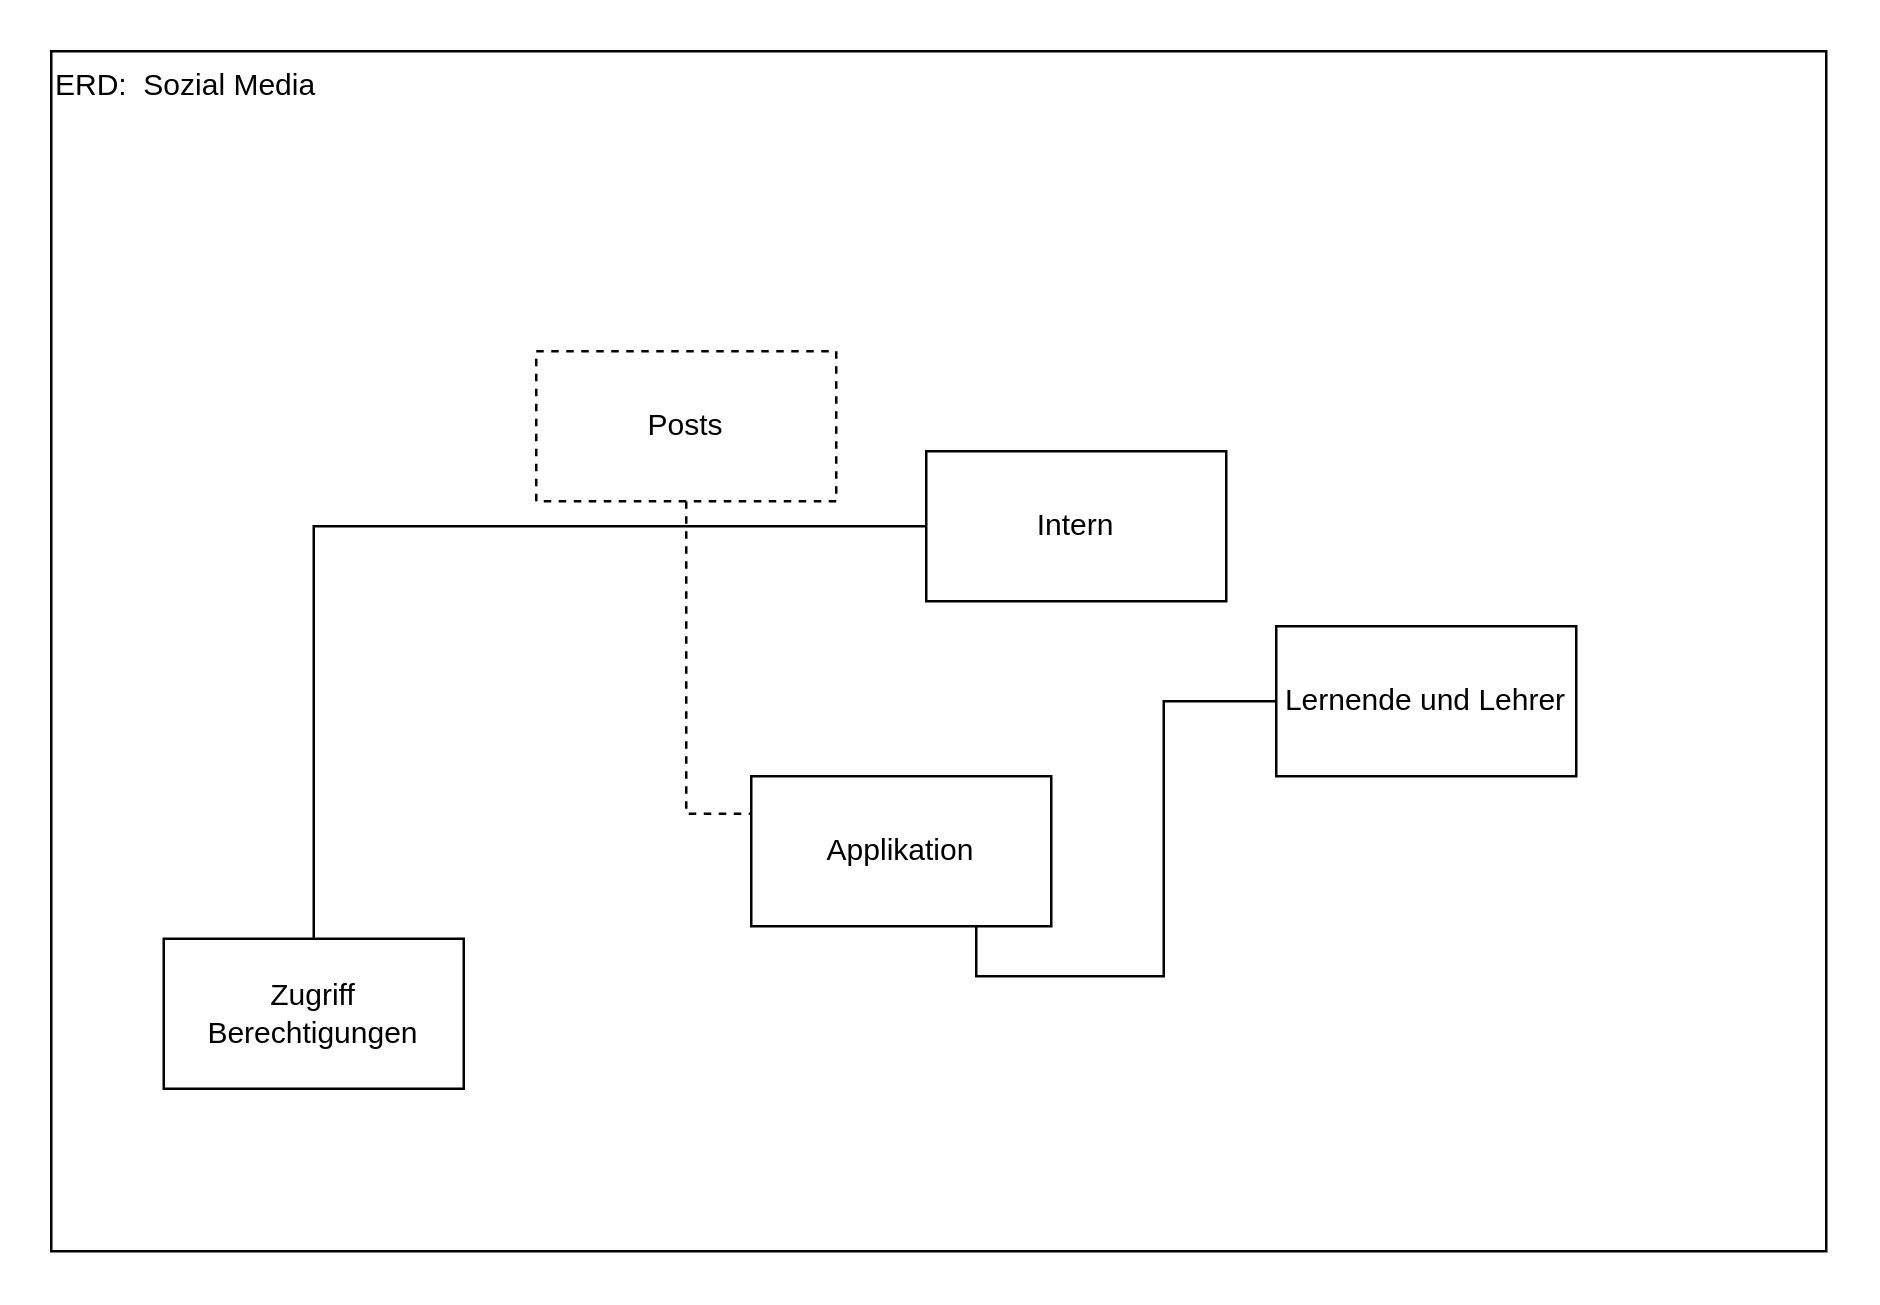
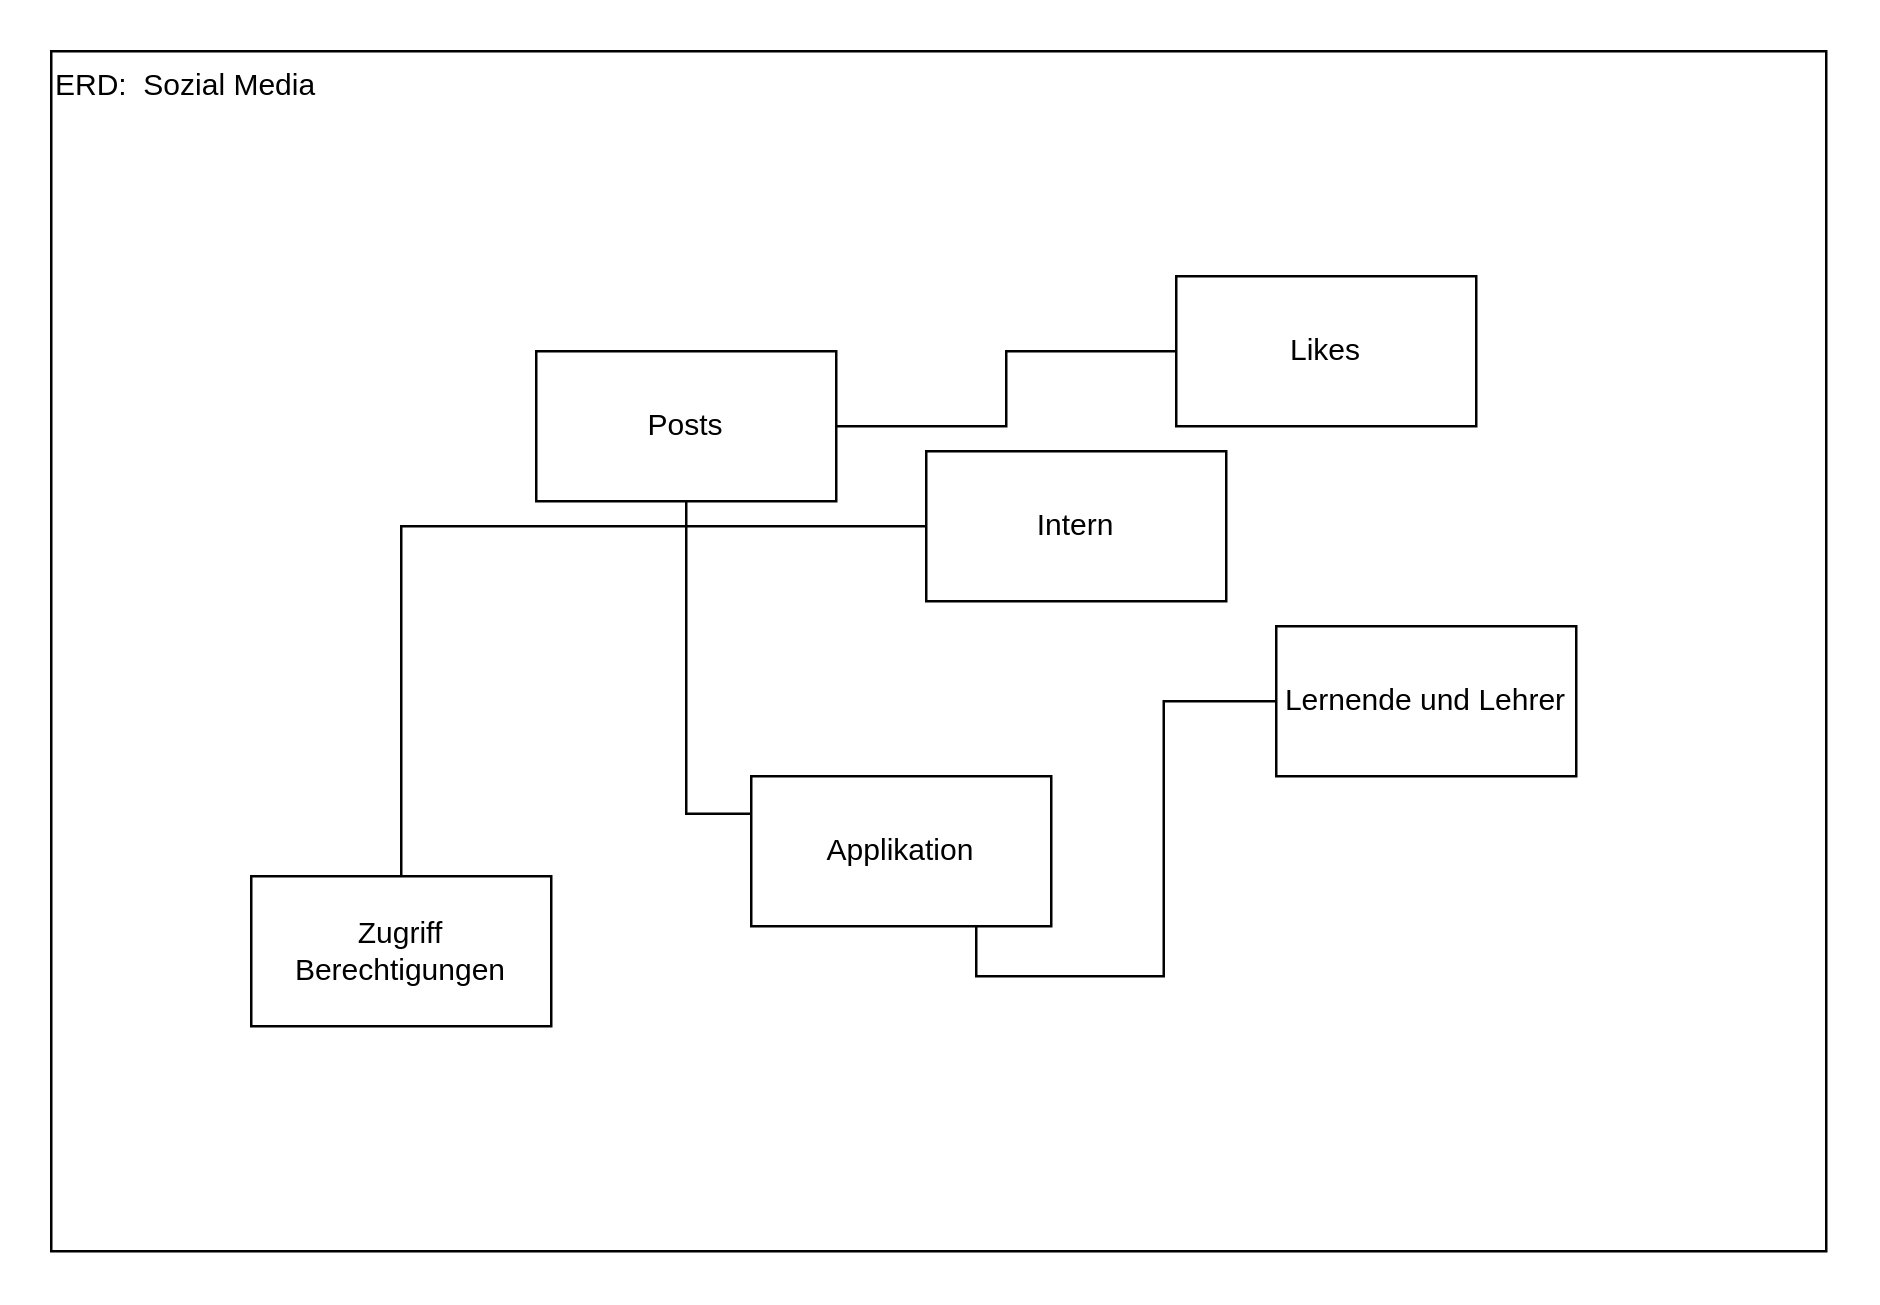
none -> (1326, 351)
none -> (1006, 388)
(686, 426) -> (686, 426)
(686, 704) -> (686, 704)
(314, 1014) -> (401, 951)
